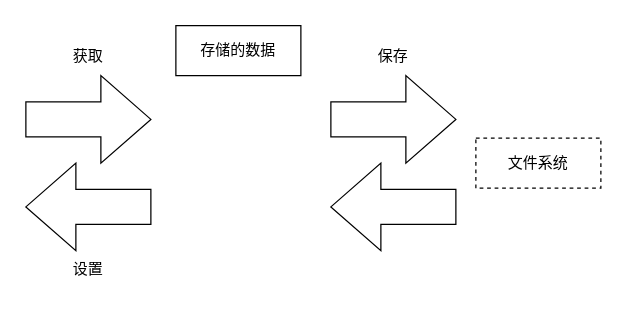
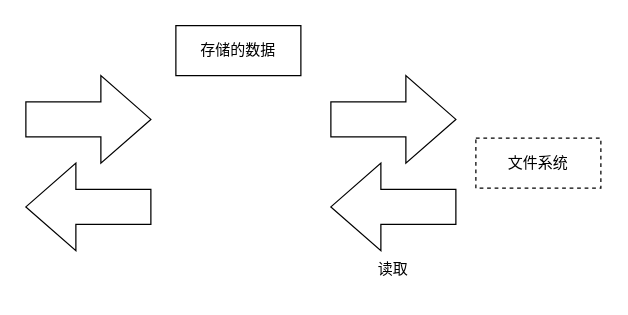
(88, 57) -> none
(393, 57) -> none
(88, 269) -> none
none -> (393, 269)
